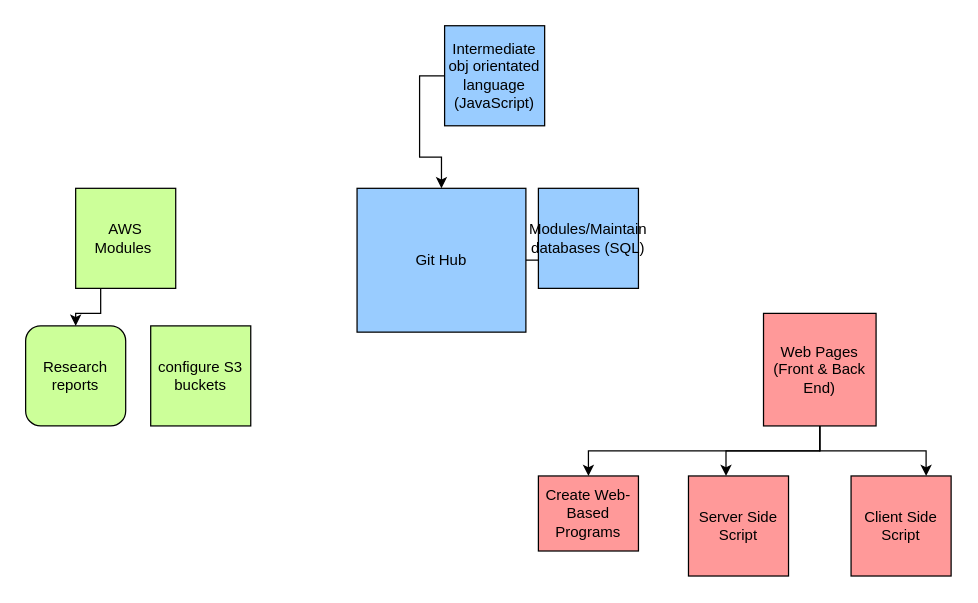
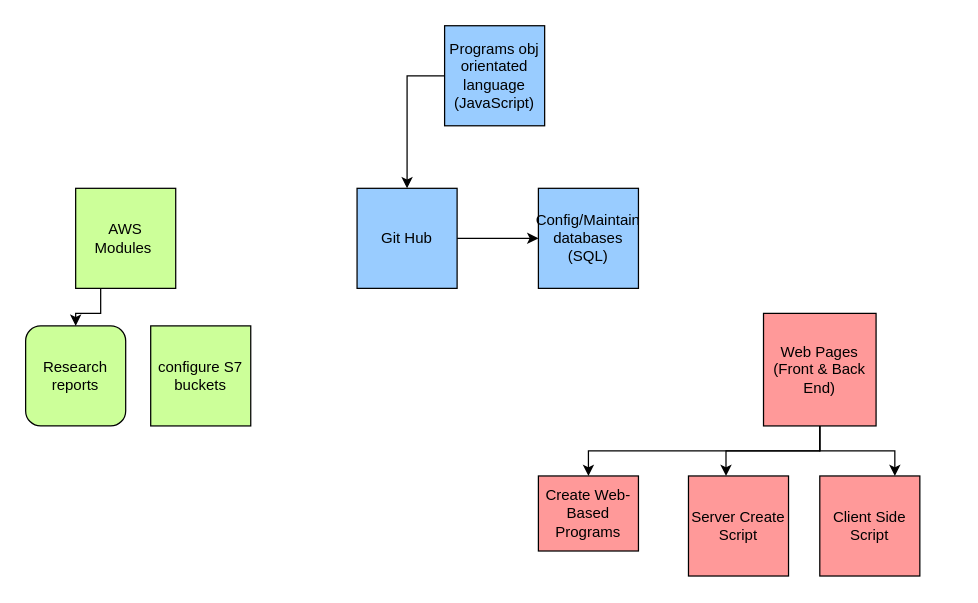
(494, 76) -> (494, 76)
(588, 238) -> (588, 238)
(441, 260) -> (407, 238)
(201, 376) -> (201, 376)
(738, 526) -> (738, 526)
(901, 526) -> (869, 526)
